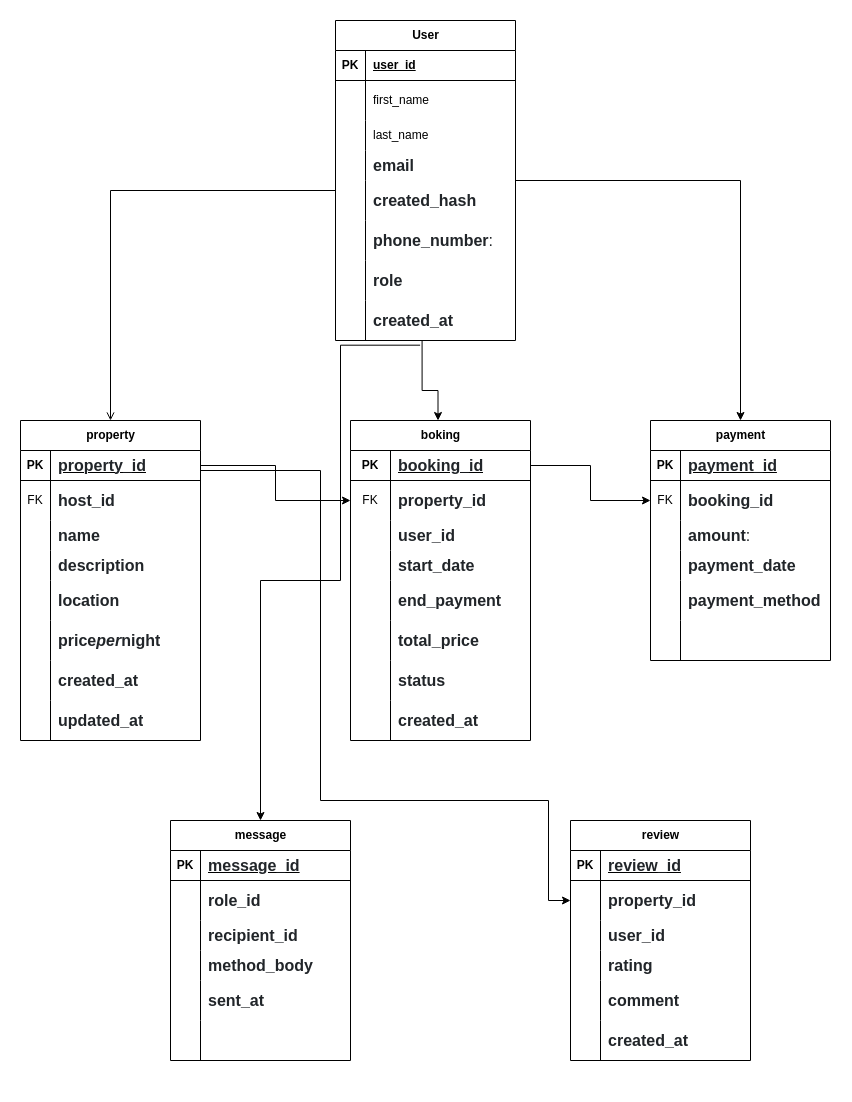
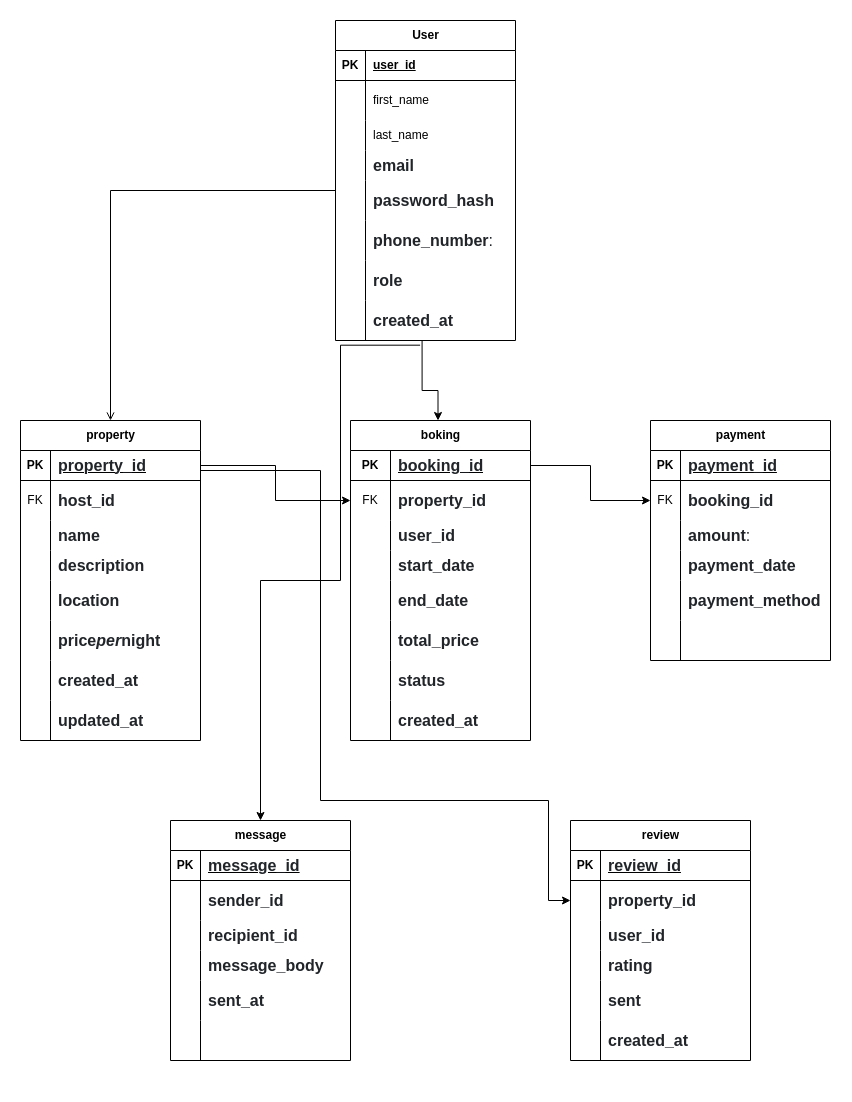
(741, 186) -> none
(414, 201) -> (417, 201)
(435, 601) -> (425, 601)
(229, 901) -> (237, 901)
(245, 966) -> (249, 966)
(632, 1001) -> (622, 1001)
